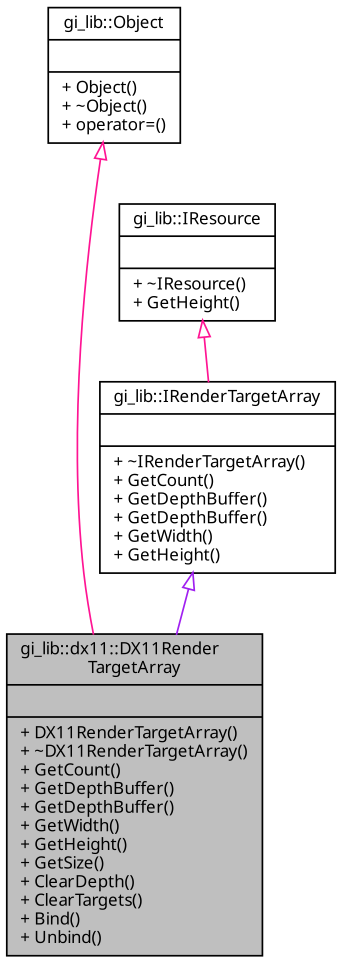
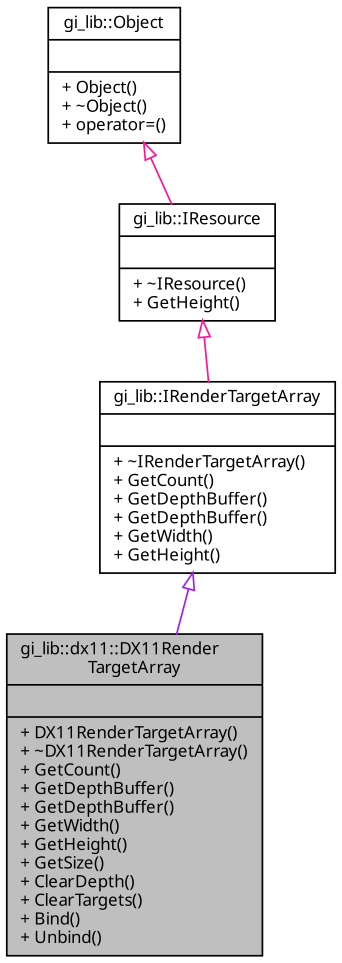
(78, 397) -> (161, 181)
